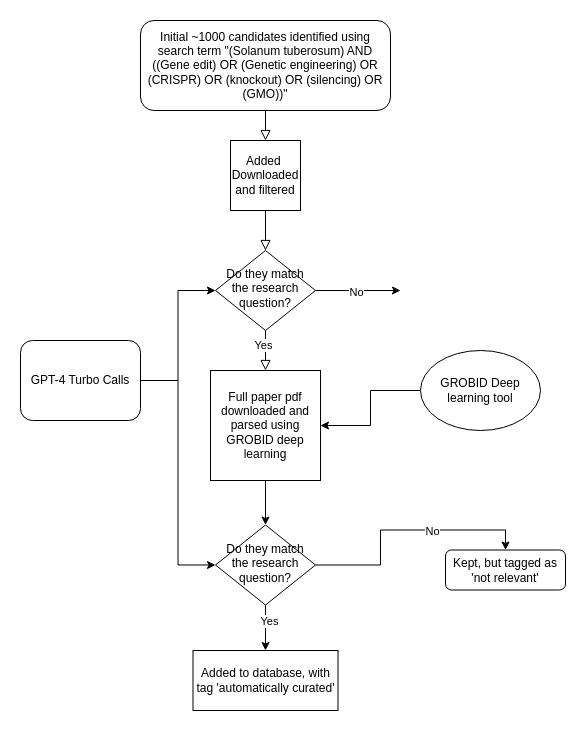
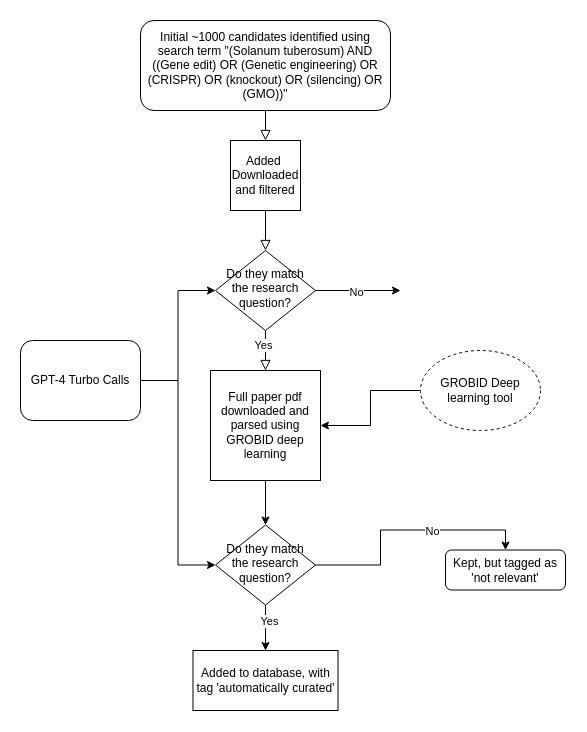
(481, 391) -> (481, 391)
